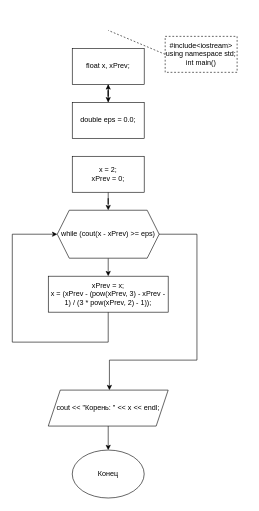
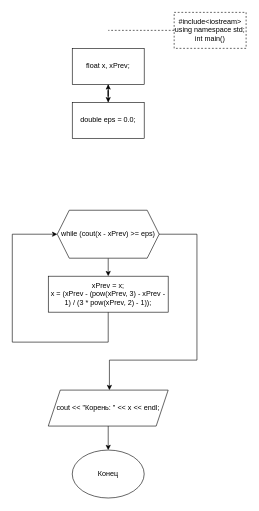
(201, 54) -> (210, 30)
(108, 174) -> none
(108, 203) -> none
